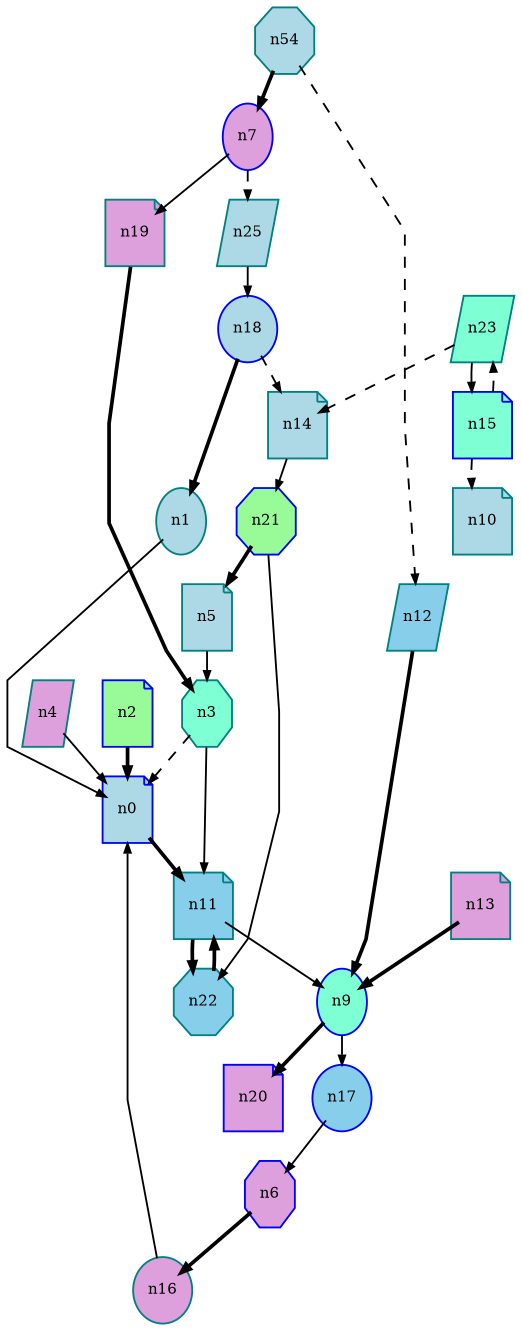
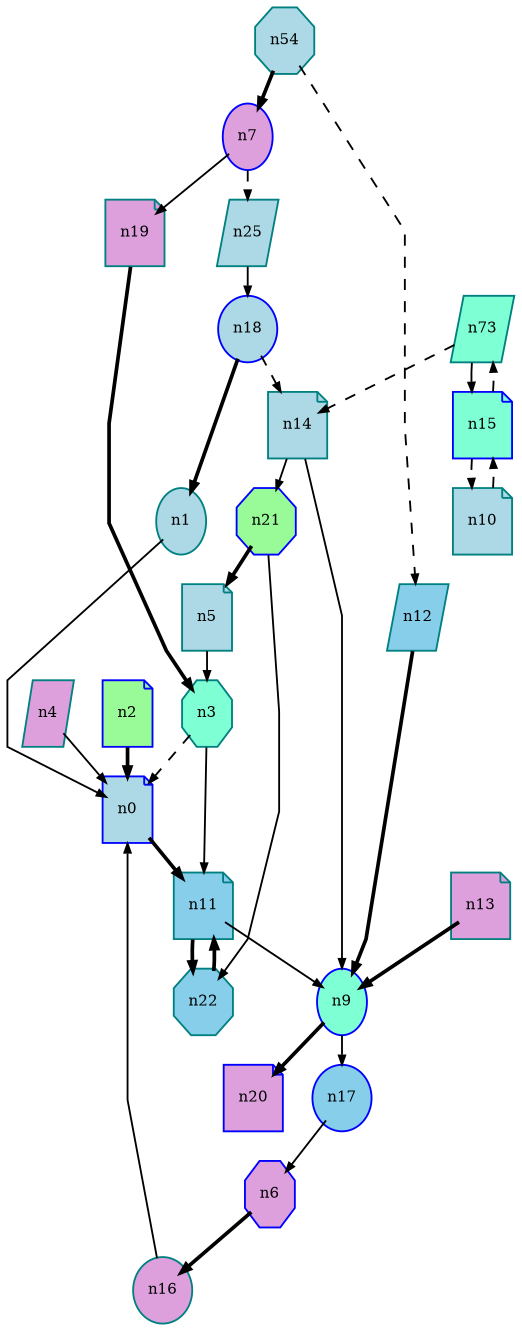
(482, 329) -> (482, 329)
none -> (494, 478)
none -> (342, 706)
